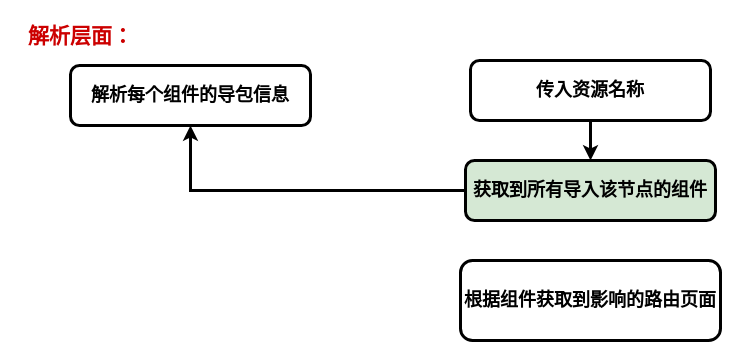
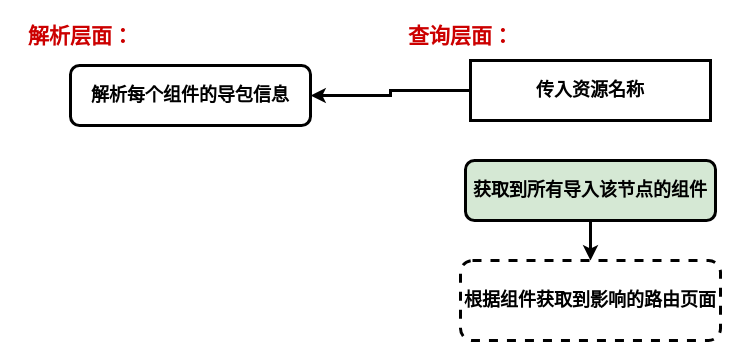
none -> (461, 36)
(591, 91) -> (591, 91)
(591, 135) -> (394, 91)
(301, 191) -> (591, 235)
(591, 301) -> (591, 301)
